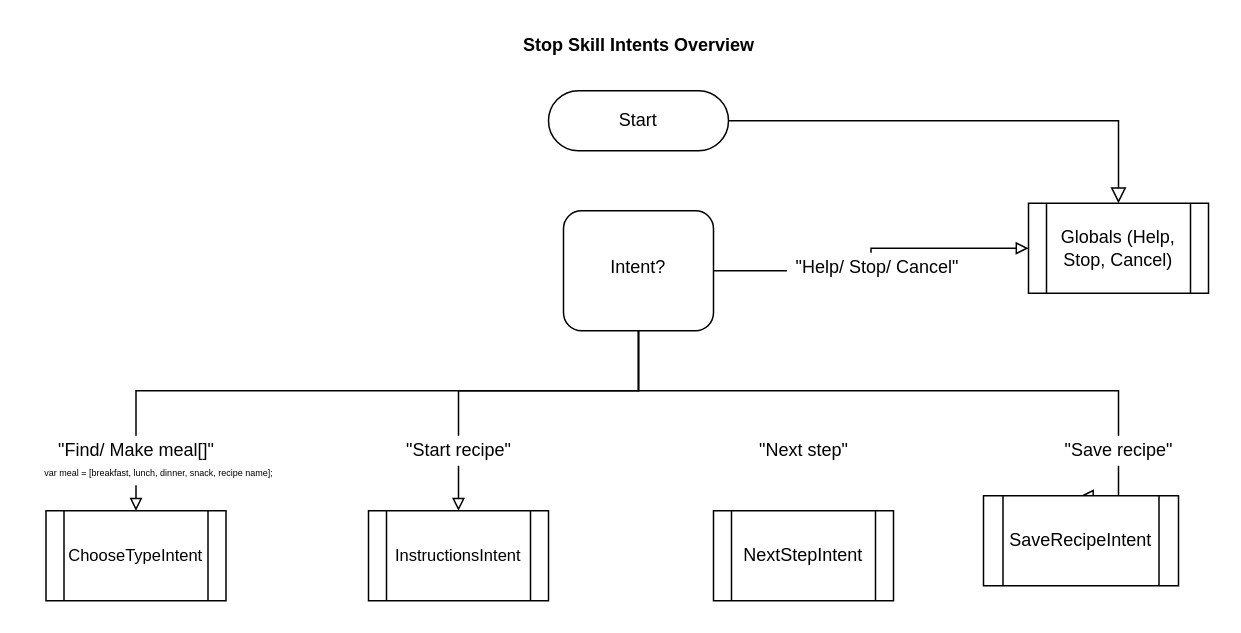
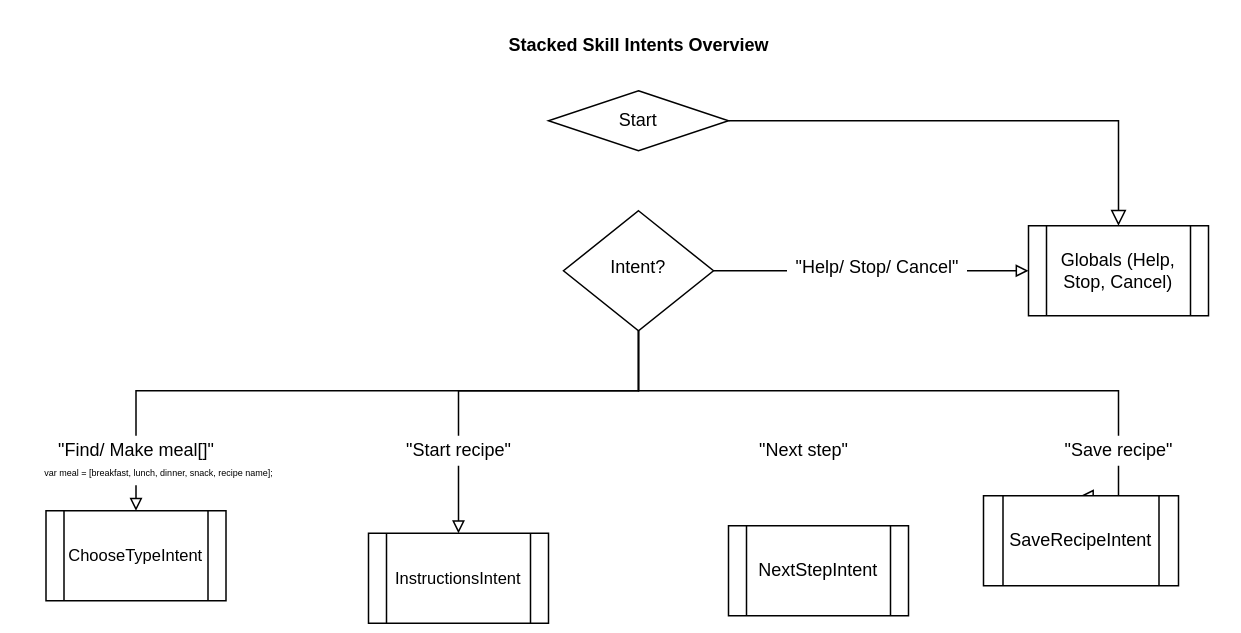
(639, 46) -> (639, 46)
(638, 121) -> (638, 121)
(1118, 248) -> (1118, 271)
(638, 271) -> (638, 271)
(458, 556) -> (458, 578)
(803, 556) -> (818, 571)
